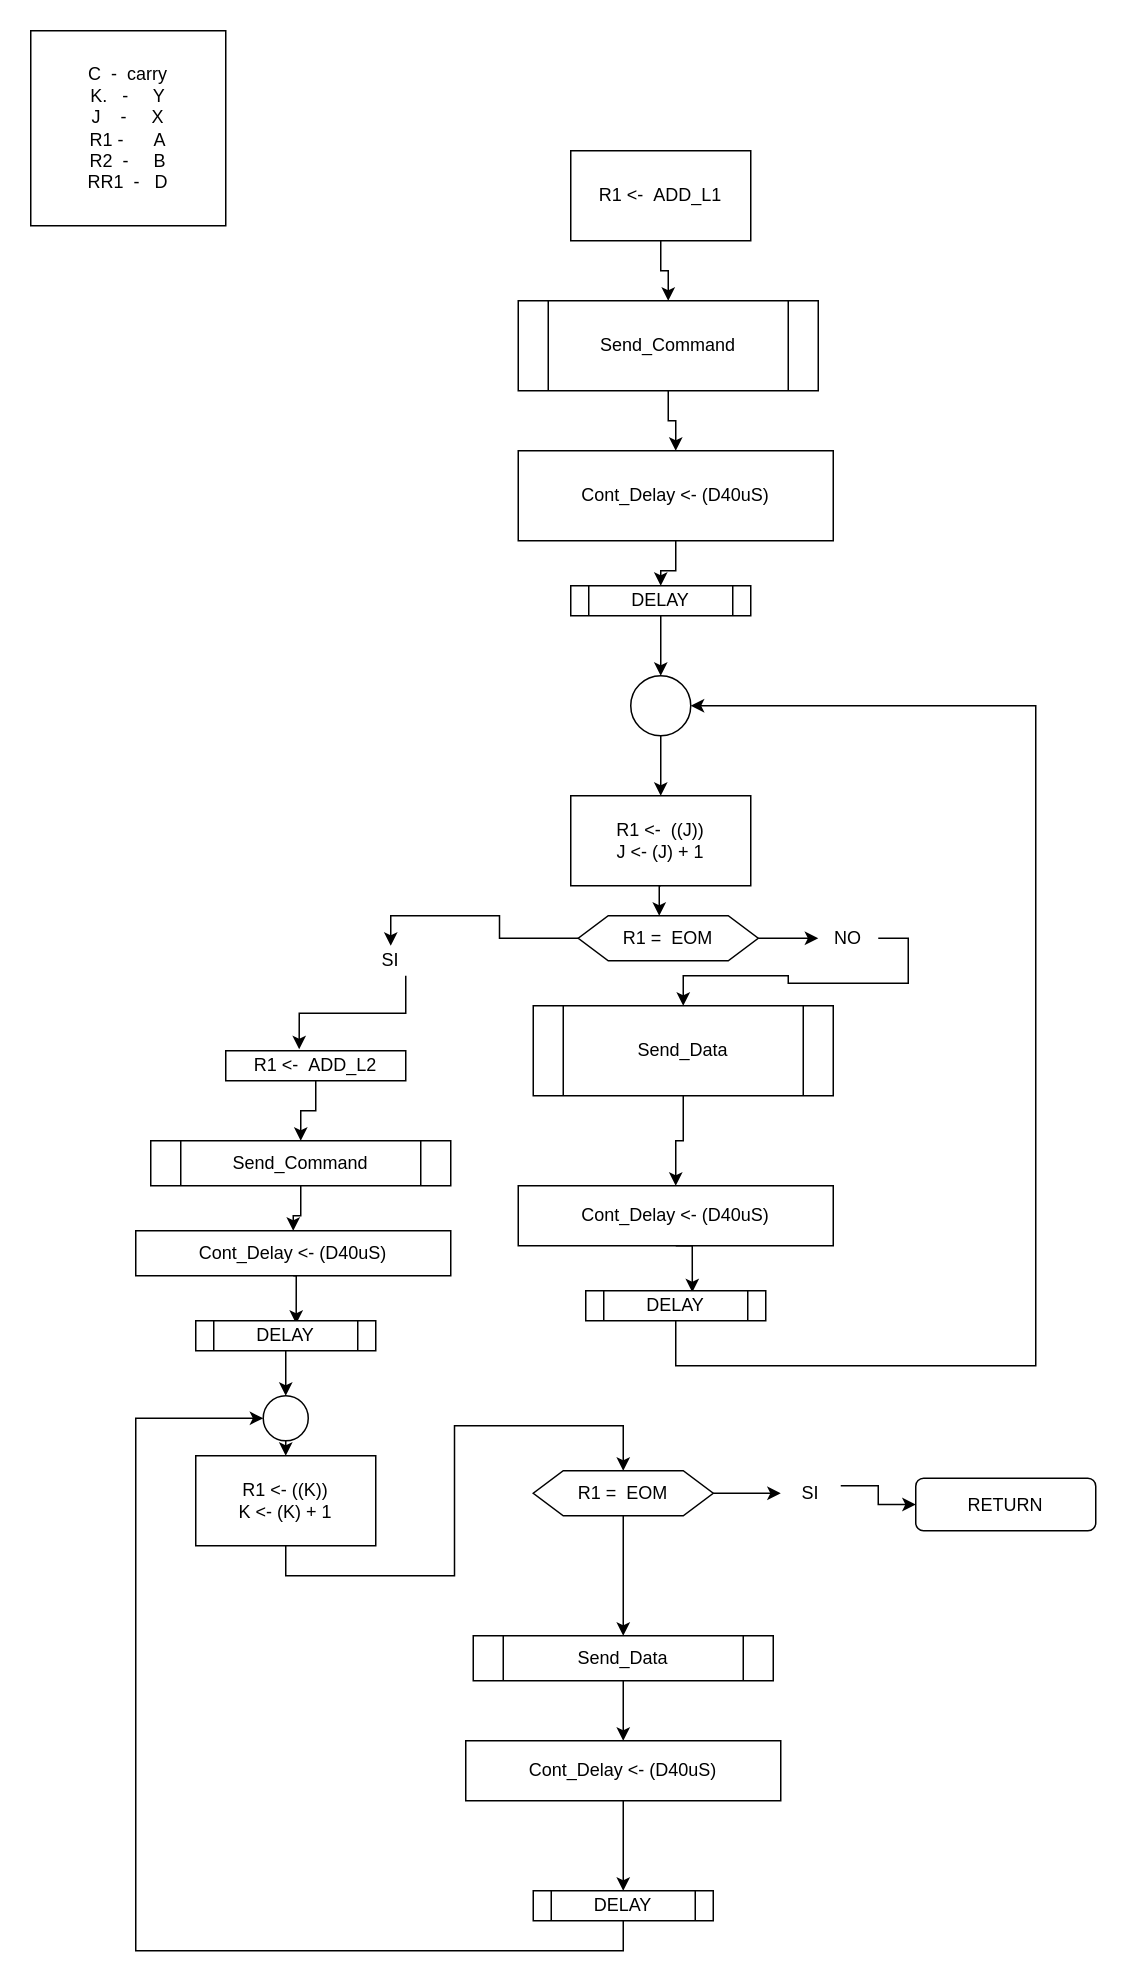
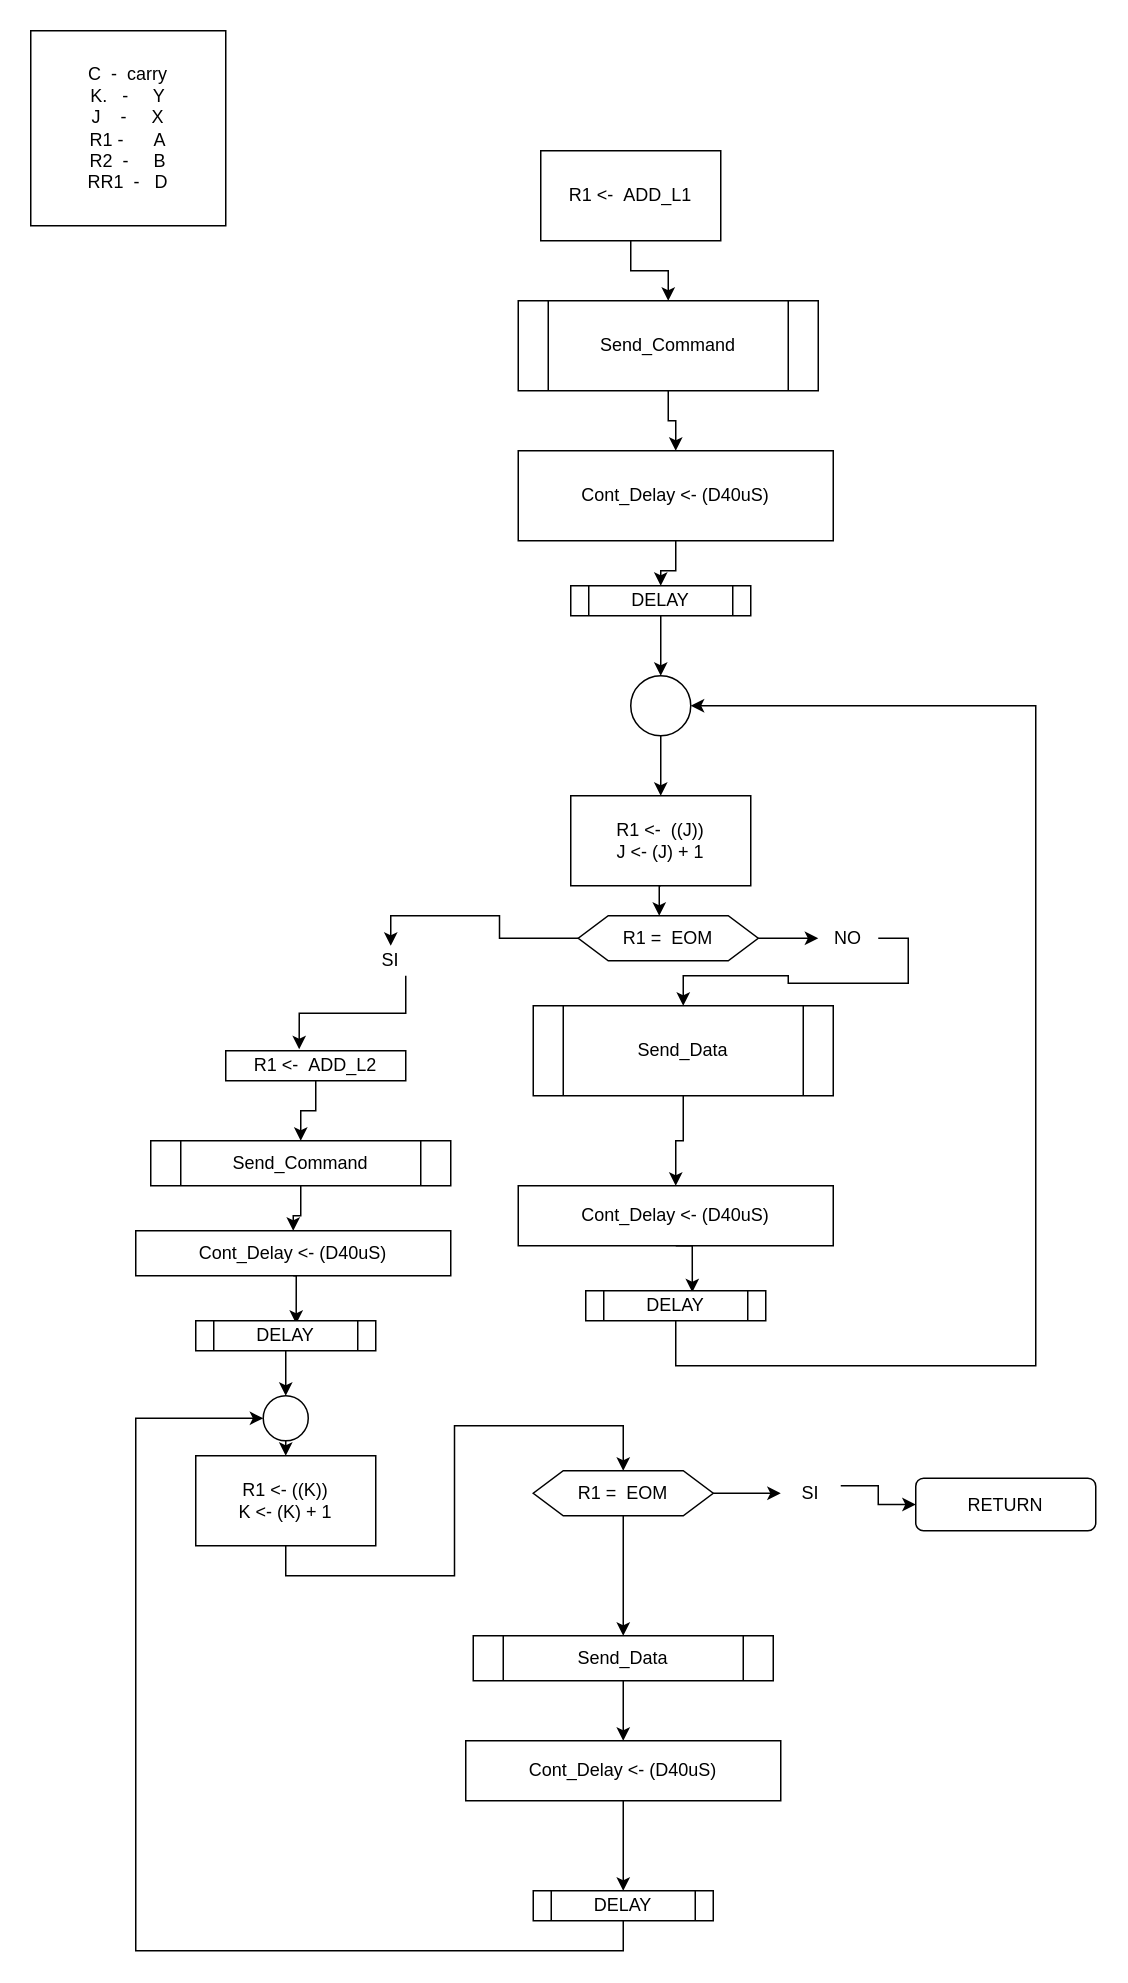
(661, 196) -> (631, 196)
